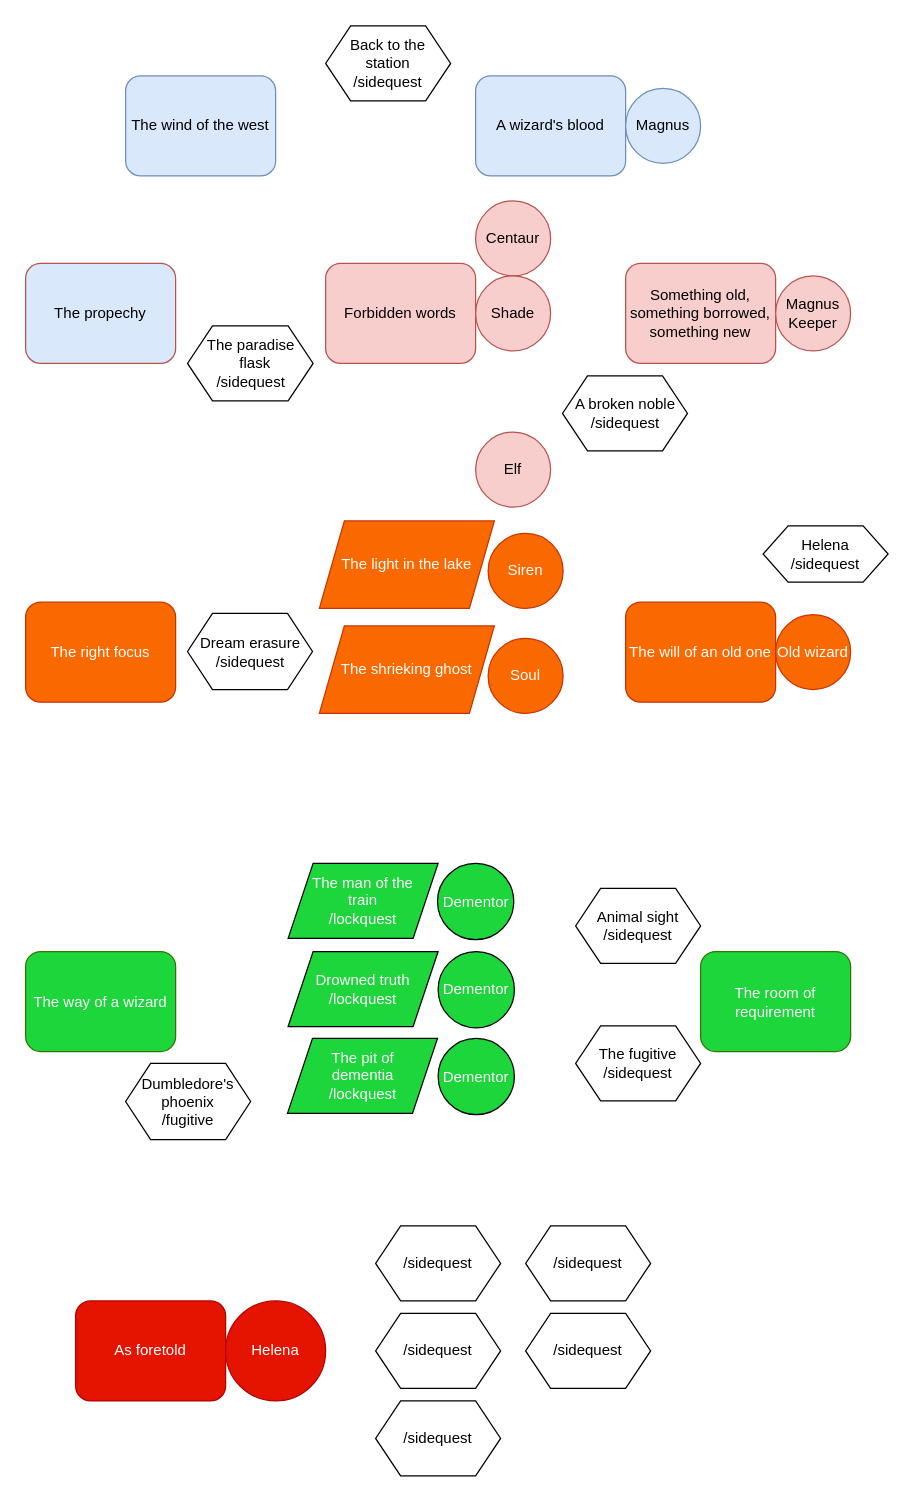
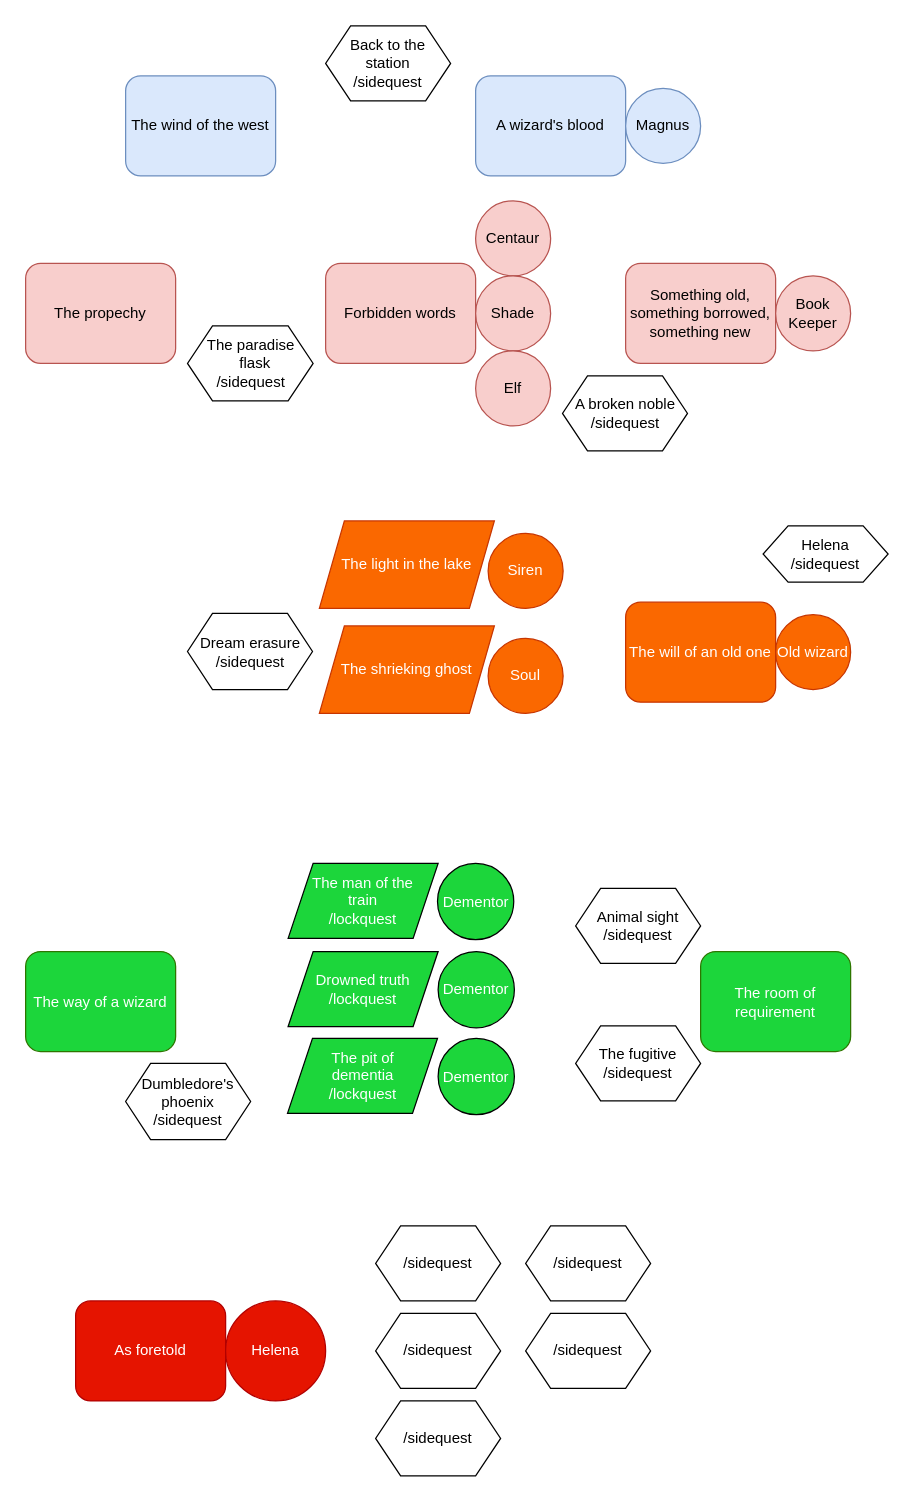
(101, 313) -> (101, 313)
(813, 313) -> (813, 313)
(513, 469) -> (513, 388)
(101, 652) -> none
(188, 1102) -> (188, 1102)
